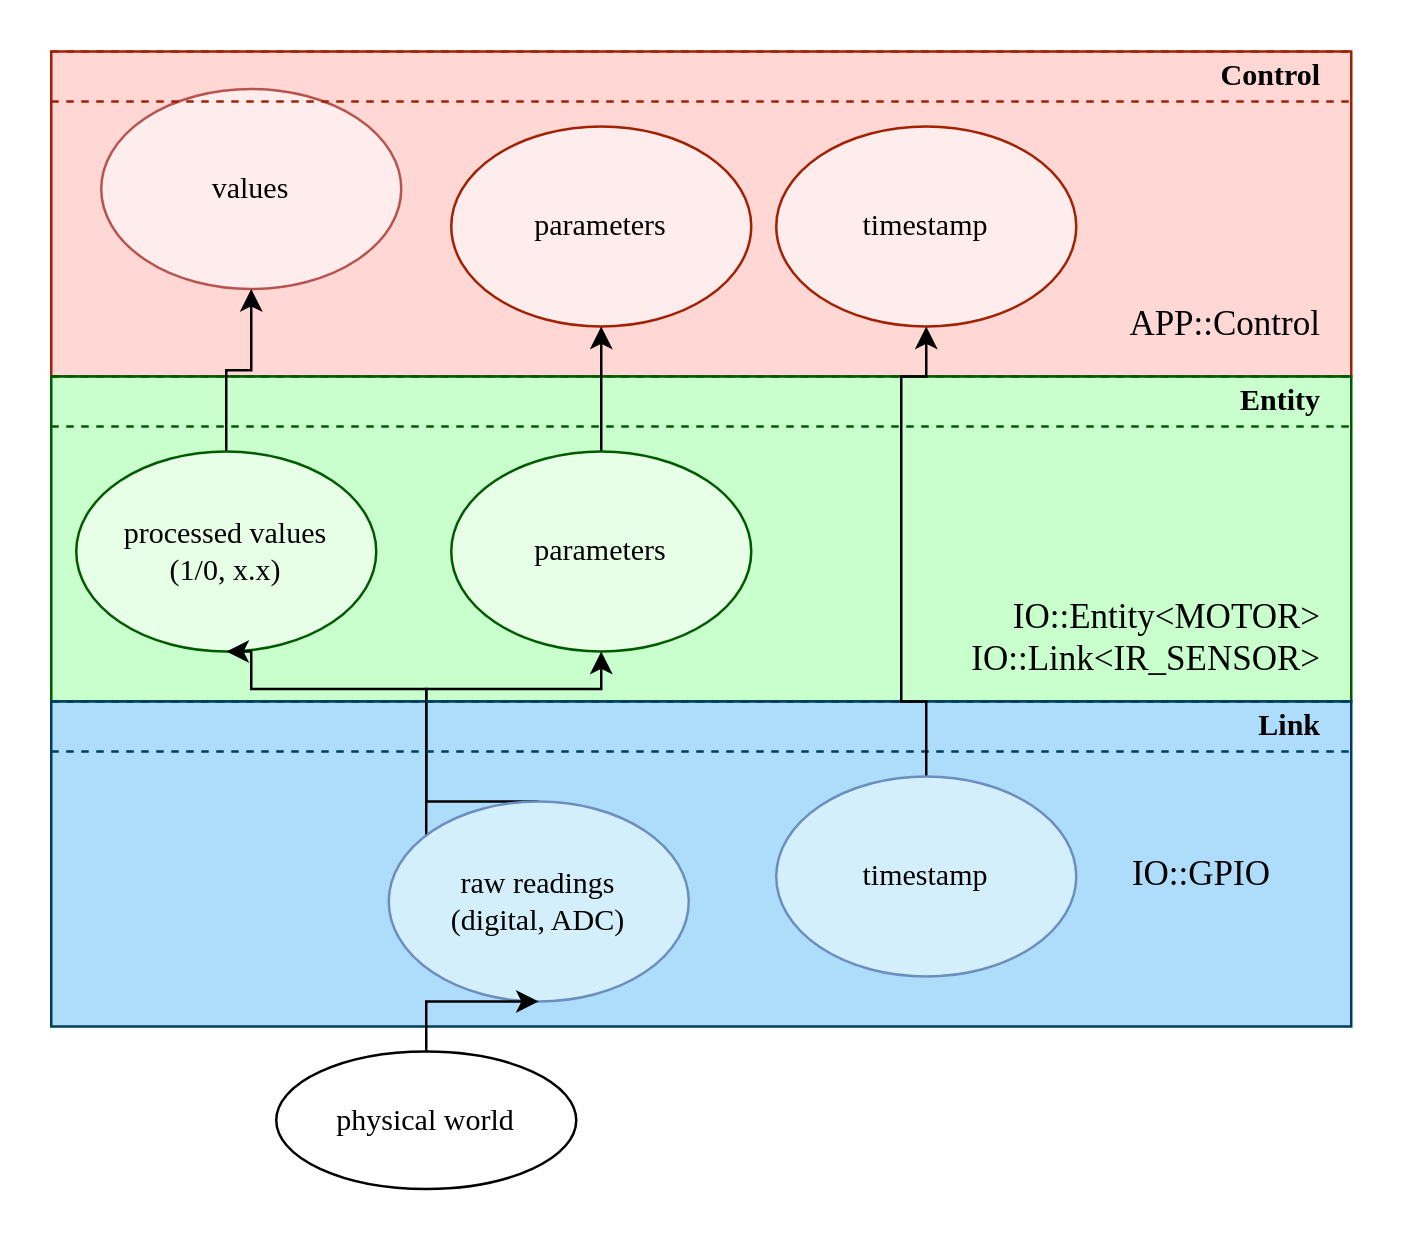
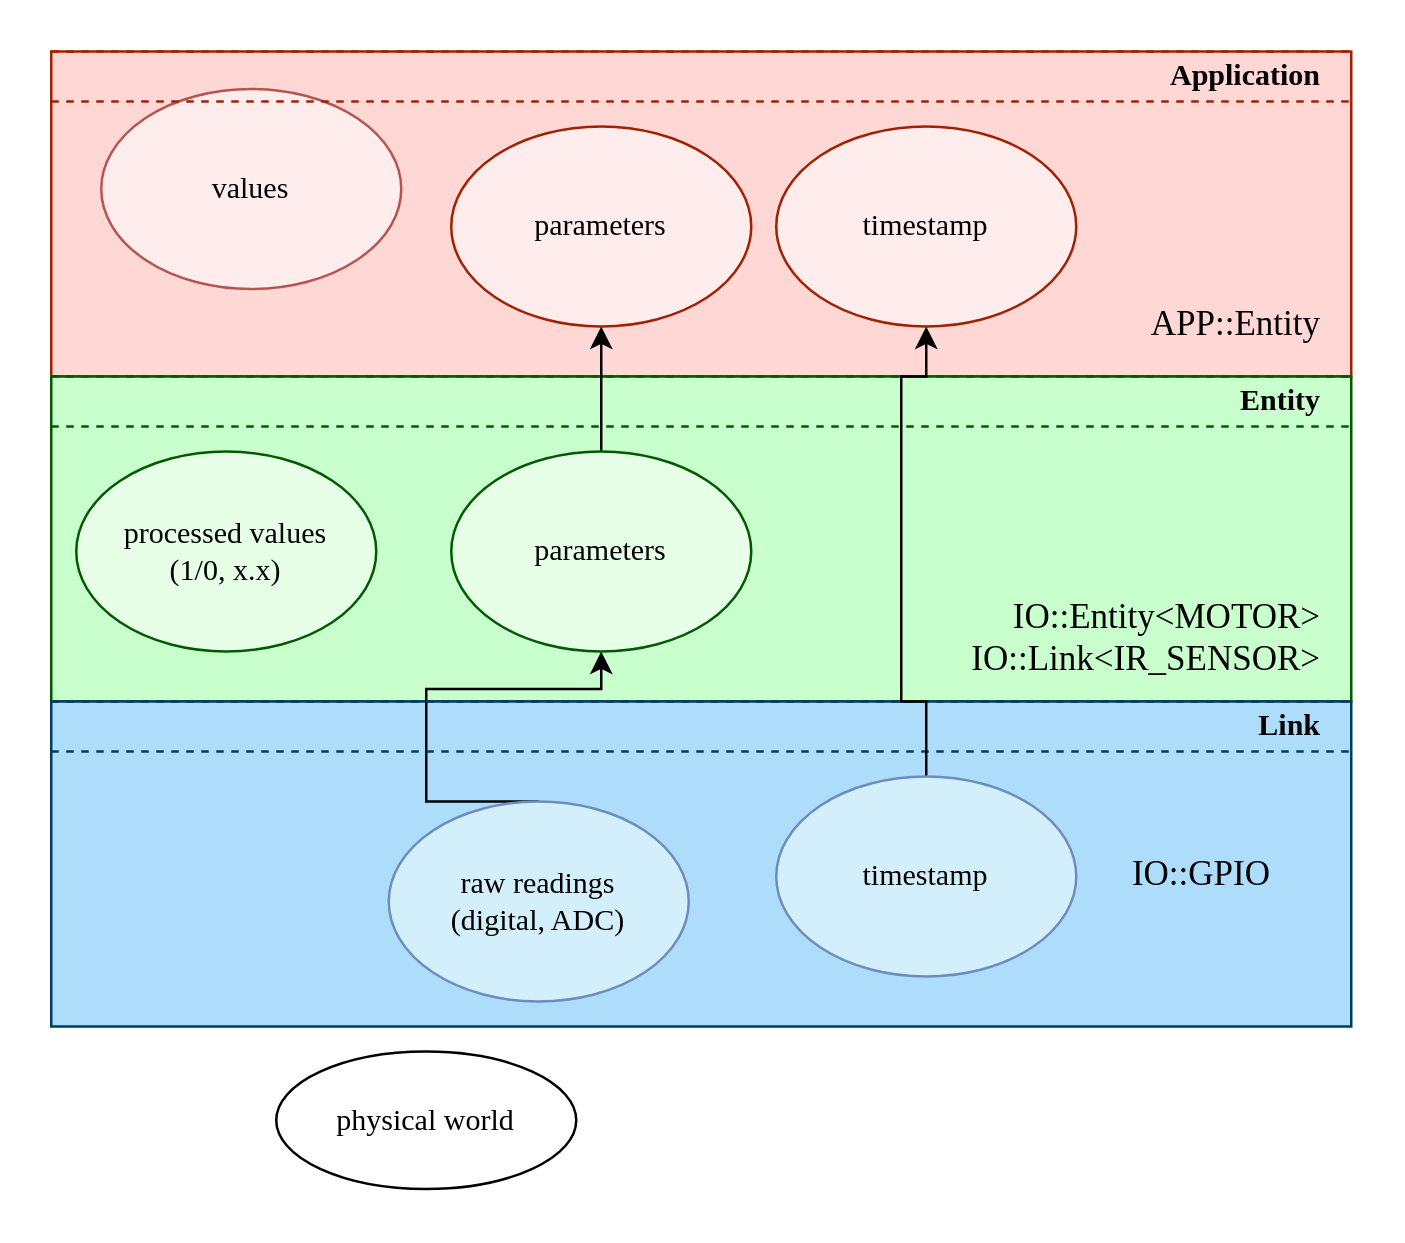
(1266, 76) -> (1241, 76)
(1224, 326) -> (1227, 326)
(251, 351) -> none
(313, 689) -> none
(449, 1001) -> none
